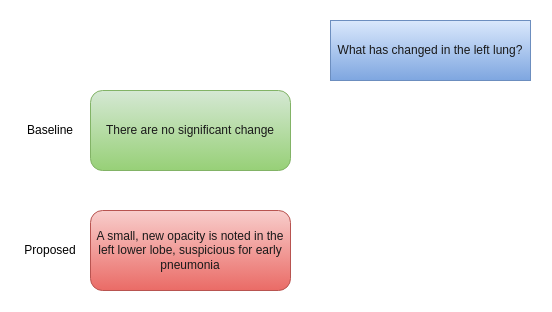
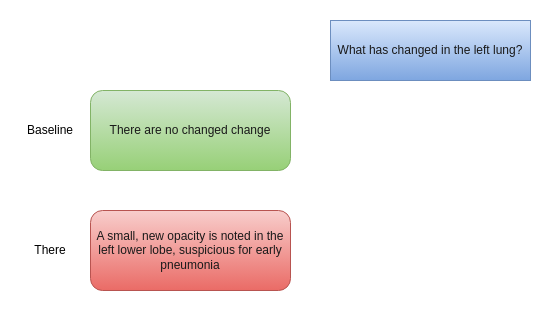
(191, 131) -> (191, 131)
(51, 251) -> (51, 251)
